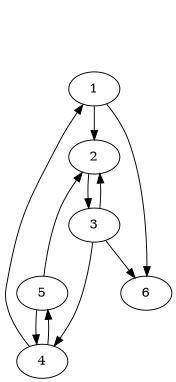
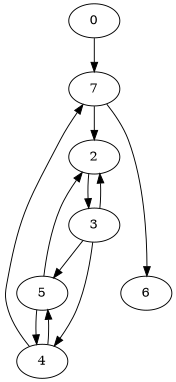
none -> (94, 21)
(94, 89) -> (94, 89)
(117, 255) -> (71, 255)
